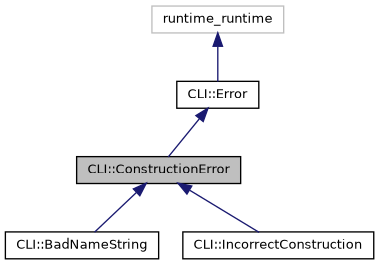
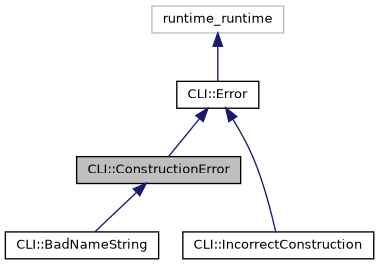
(225, 211) -> (259, 174)
